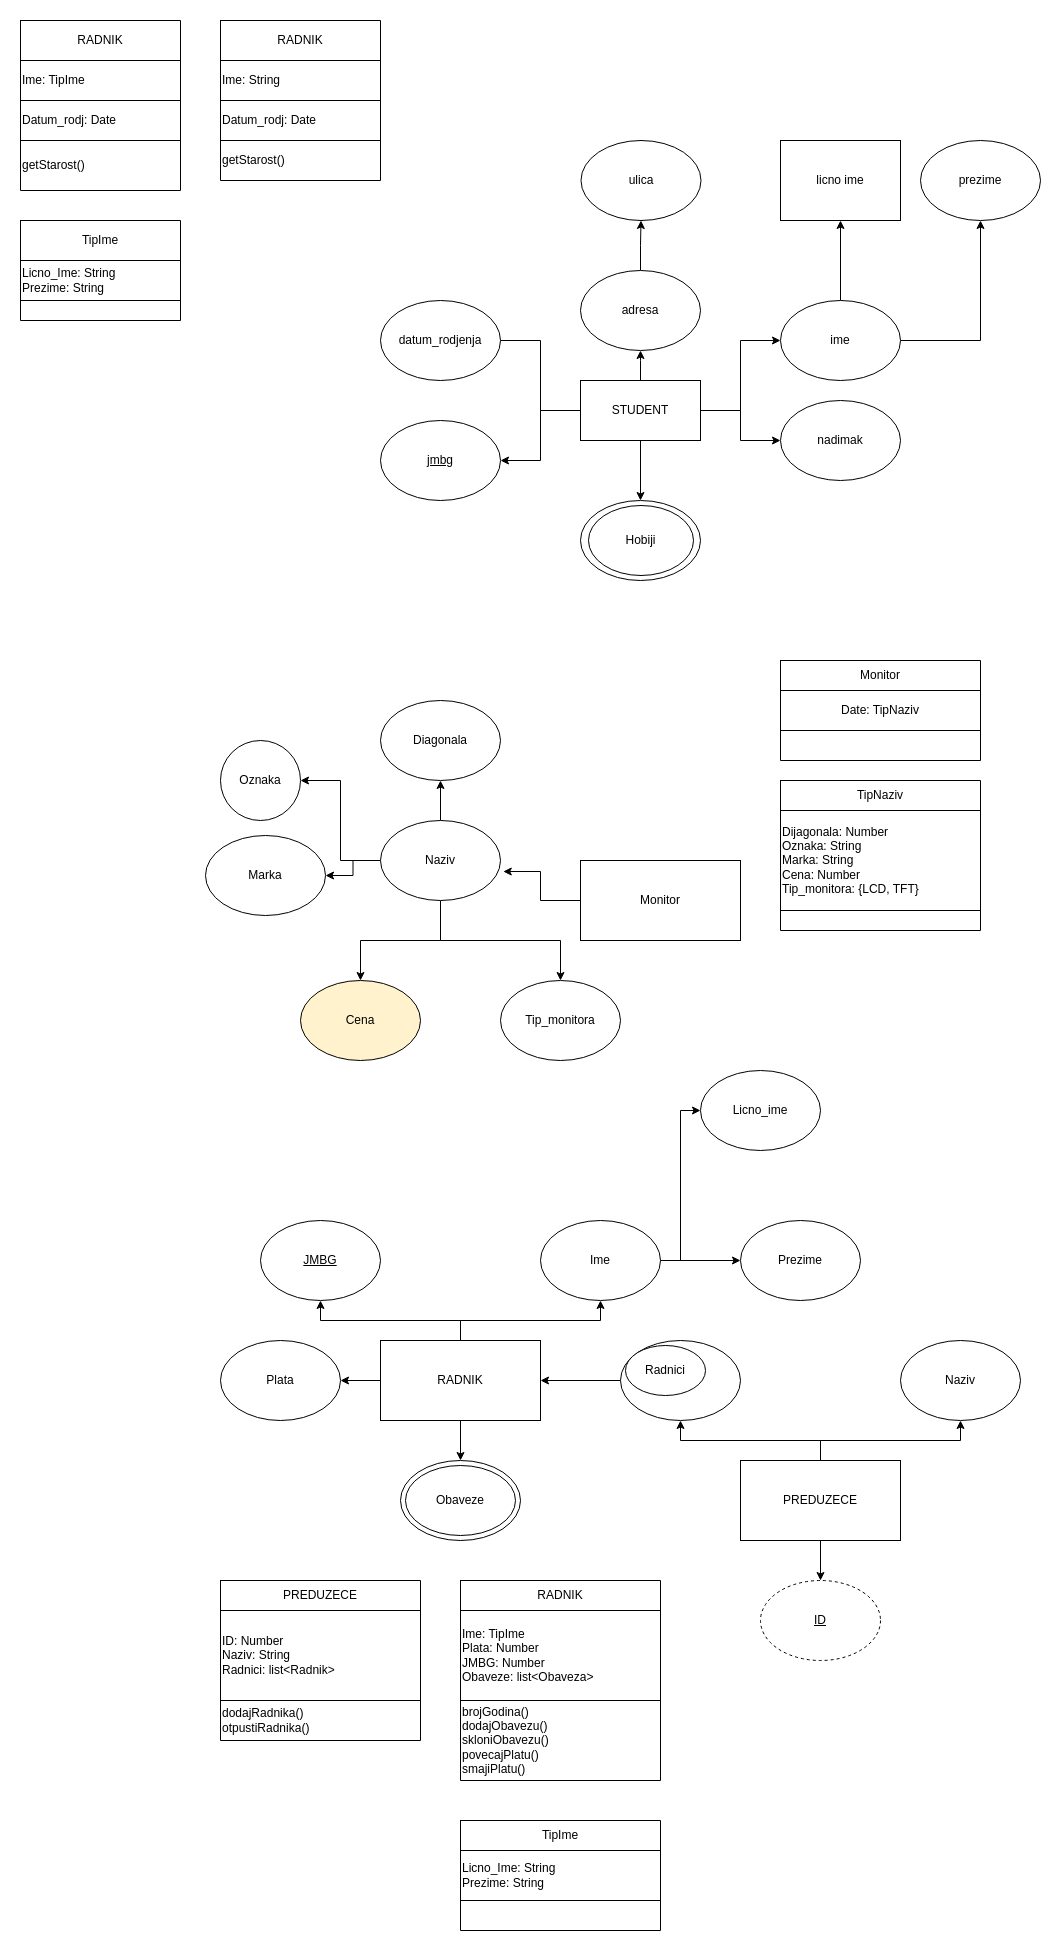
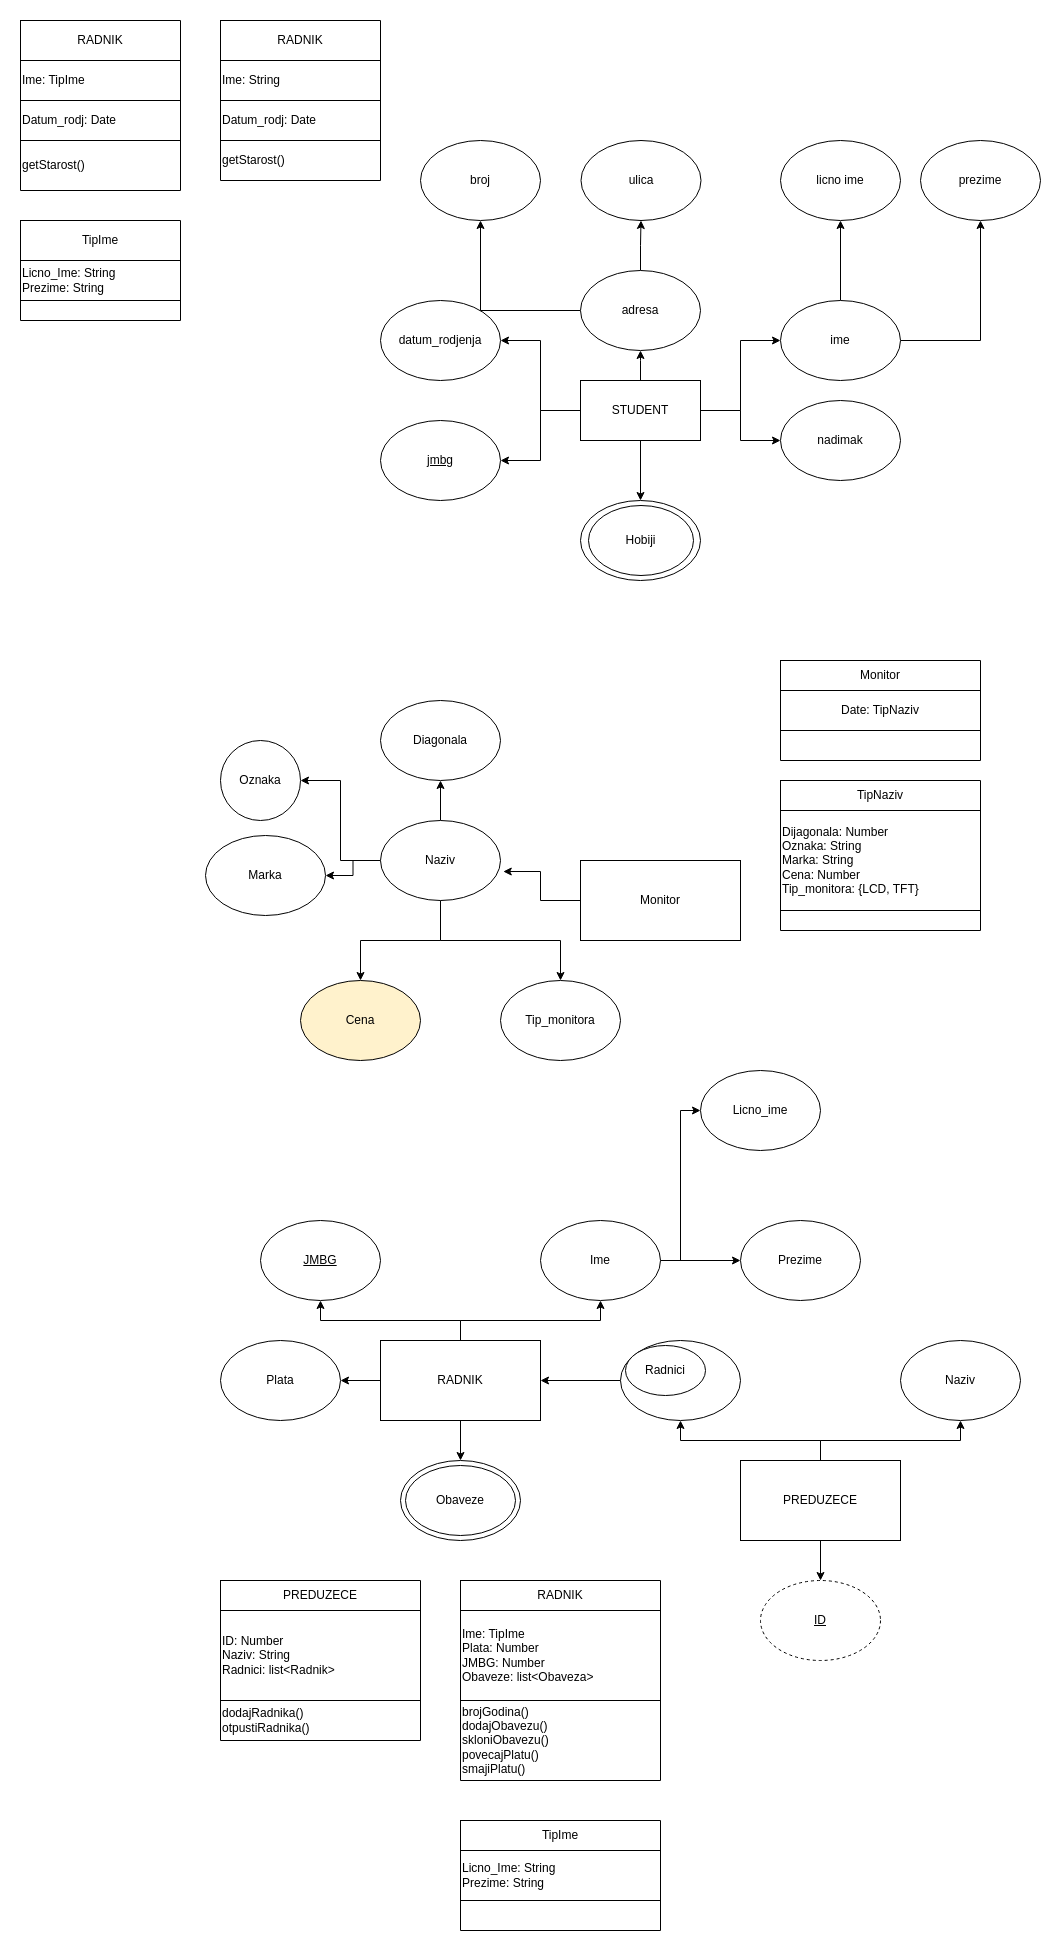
none -> (481, 181)
(841, 181) -> (841, 181)
none -> (490, 311)
(506, 341) -> (508, 341)
